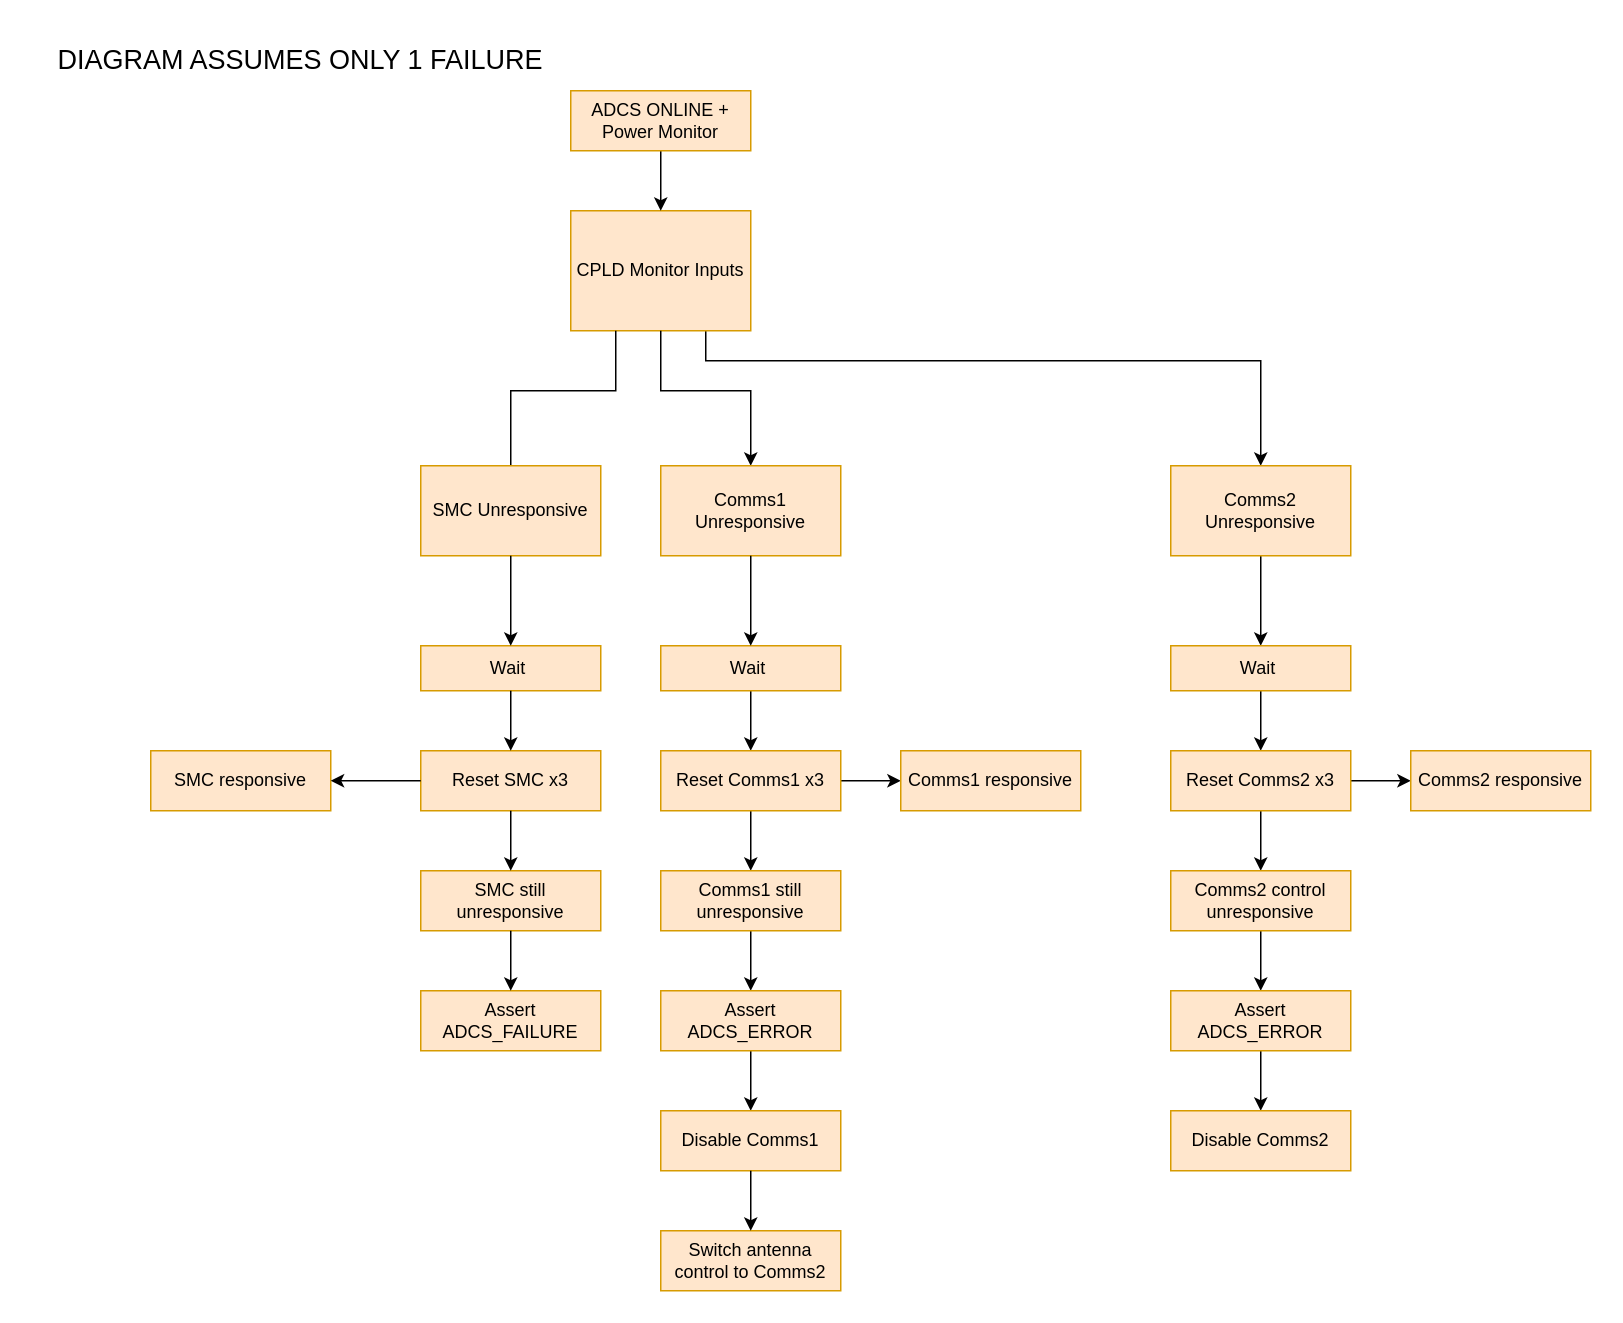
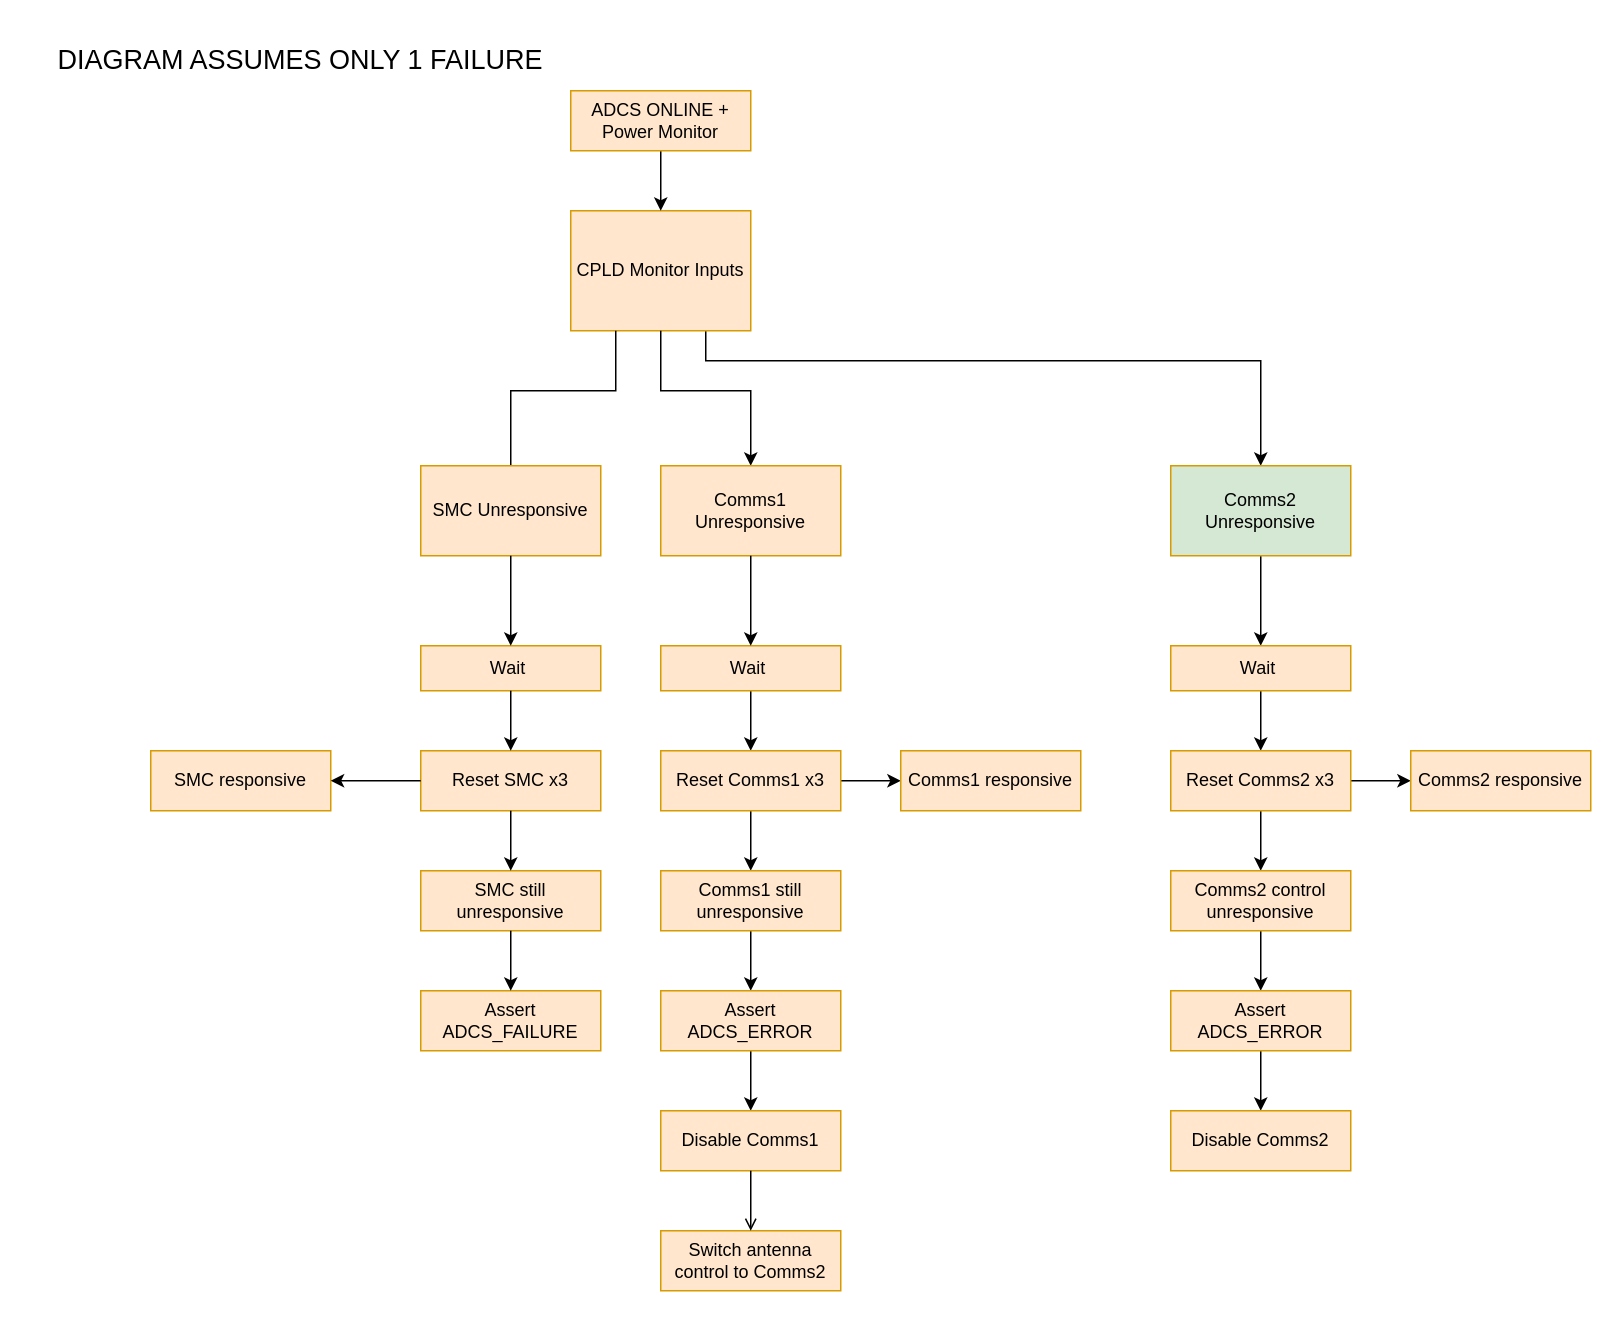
(1261, 511) -> (1261, 511)
(751, 1219) -> (751, 1221)
